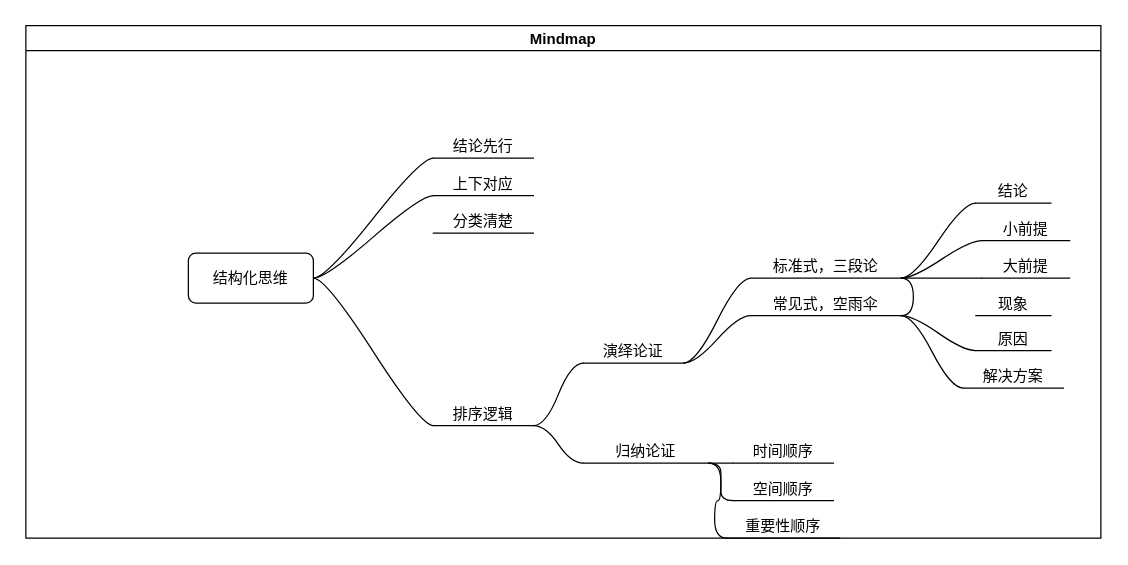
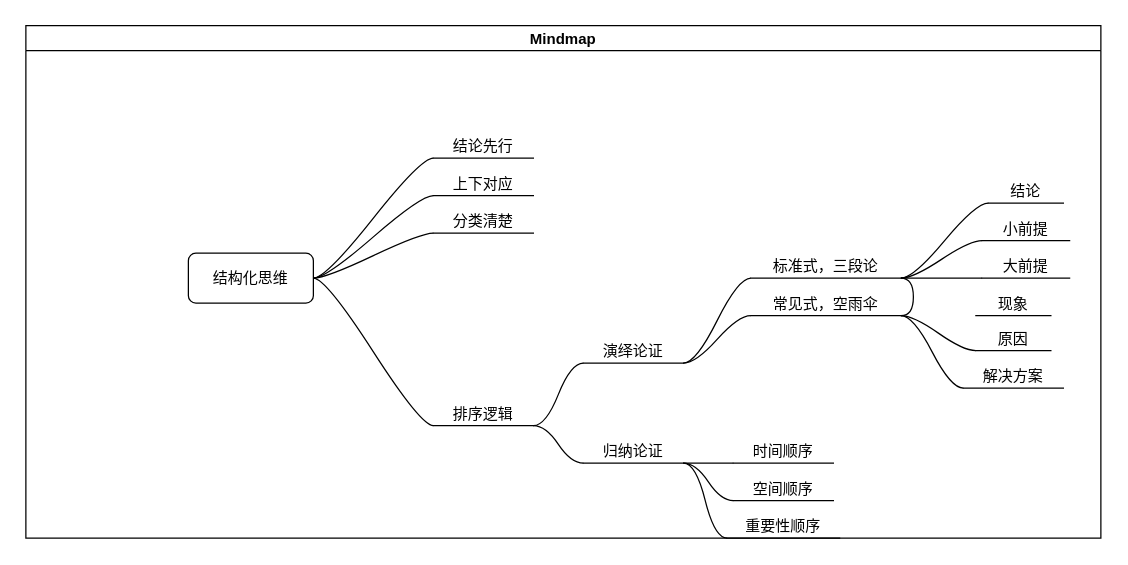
(1013, 191) -> (1026, 191)
none -> (376, 254)
(646, 451) -> (633, 451)
